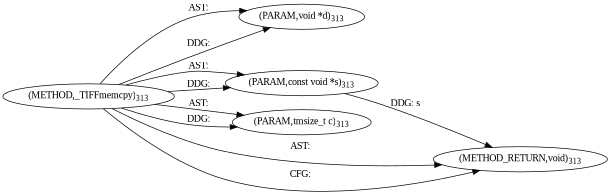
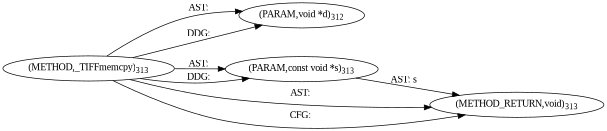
(338, 16) -> (338, 14)
(406, 104) -> (404, 80)
(302, 122) -> none
